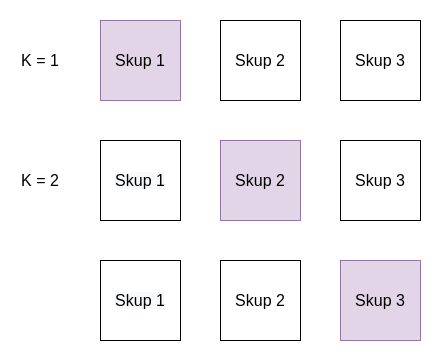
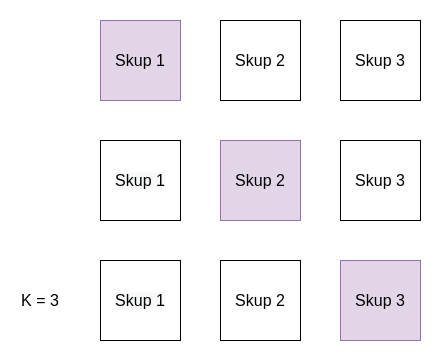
(41, 61) -> none
(41, 181) -> none
none -> (41, 301)
